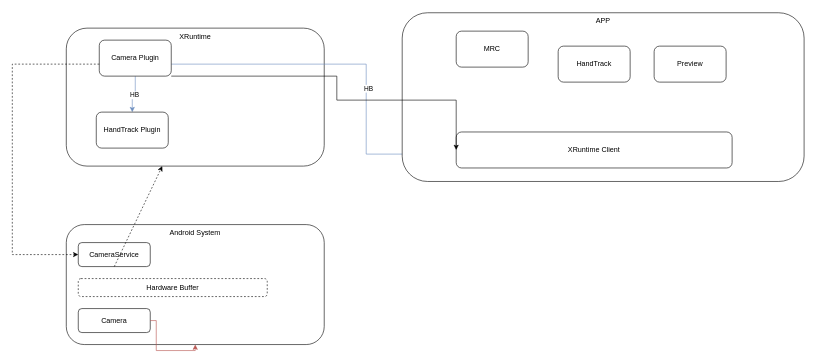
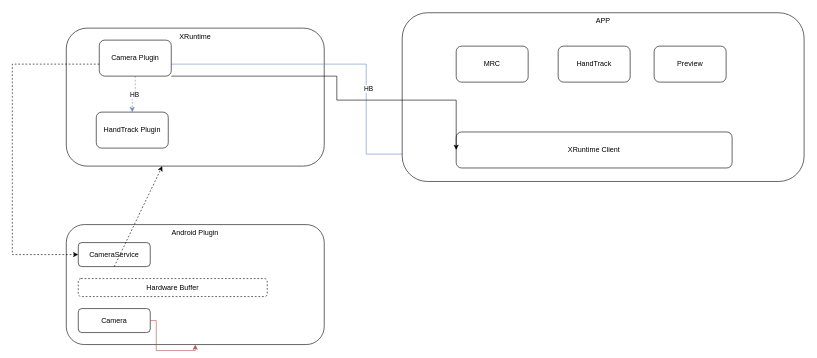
(492, 49) -> (492, 64)
(135, 84) -> (135, 84)
(195, 233) -> (195, 233)
